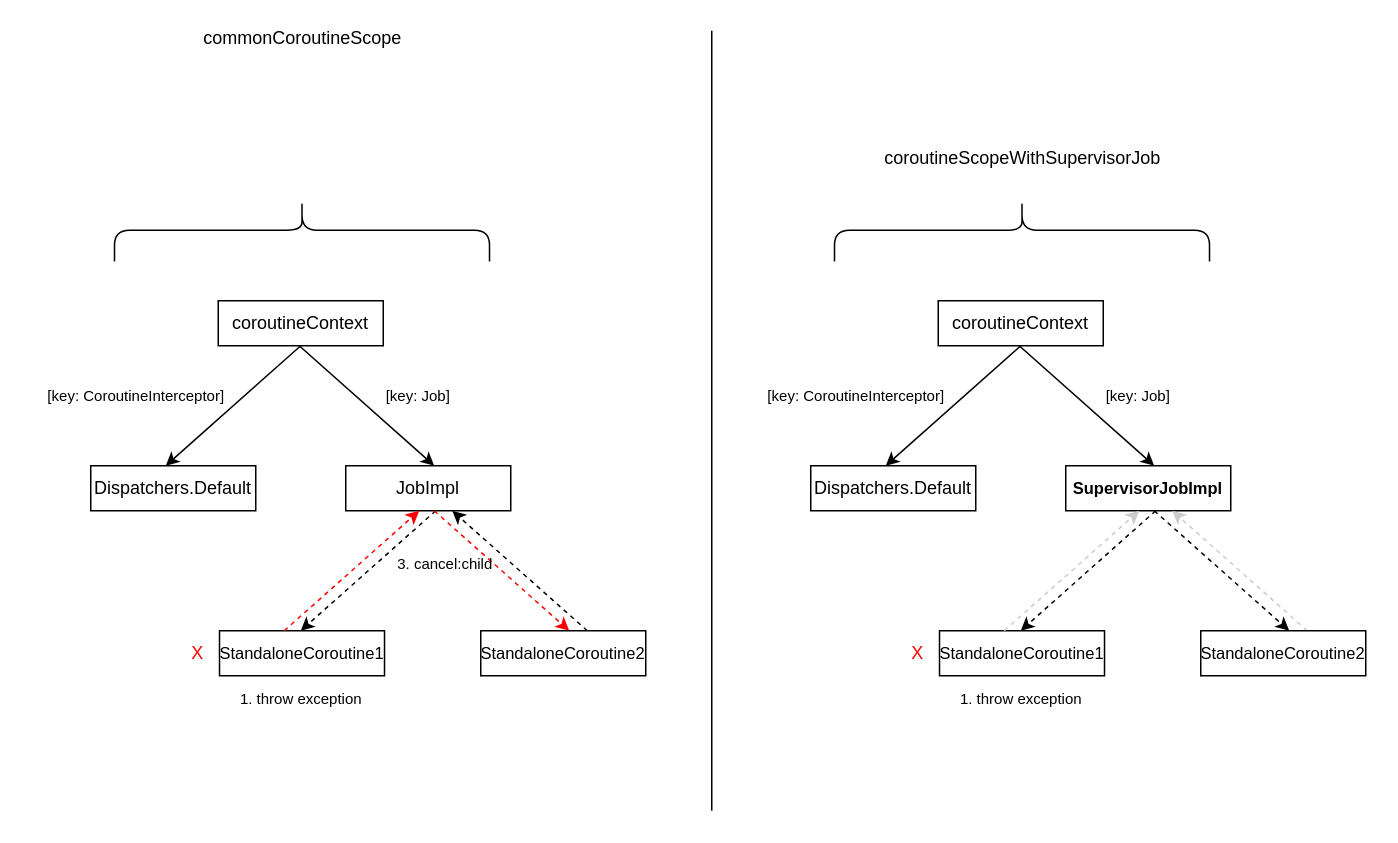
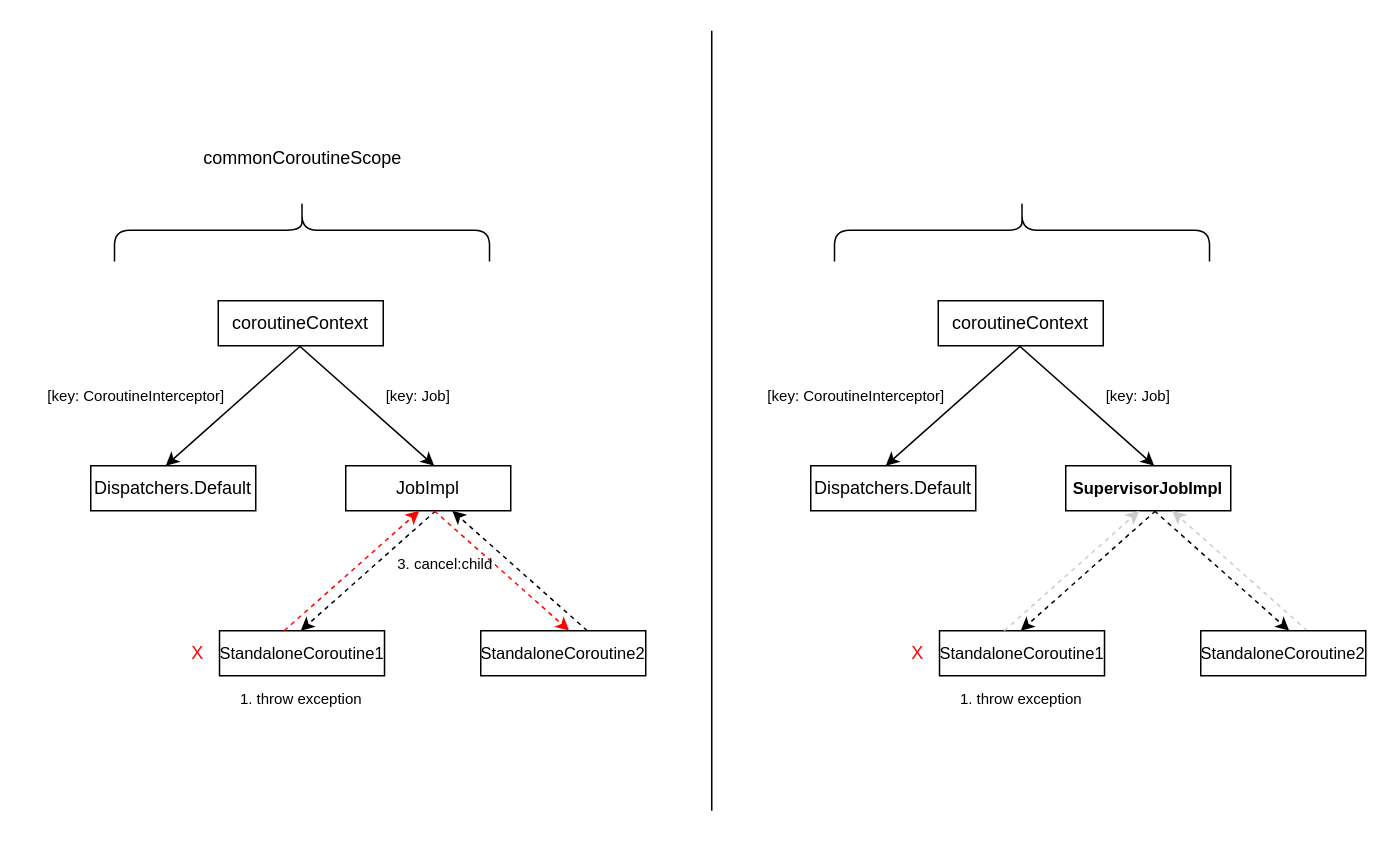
(302, 38) -> (302, 158)
(1022, 158) -> none
